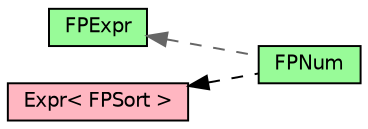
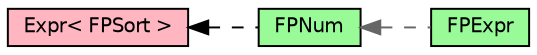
(213, 48) -> (406, 27)
